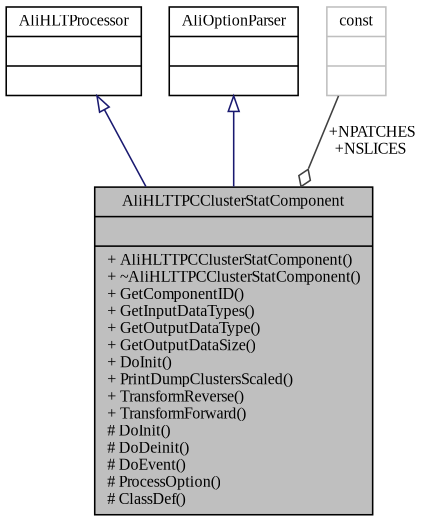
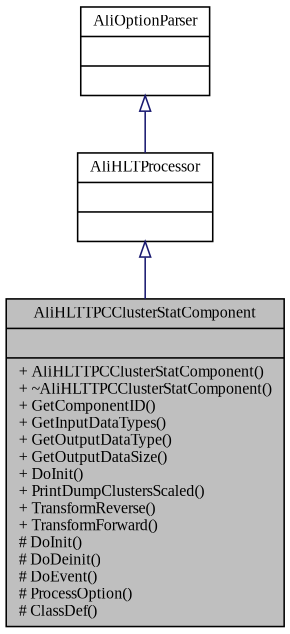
(356, 51) -> none
(234, 149) -> (145, 132)
